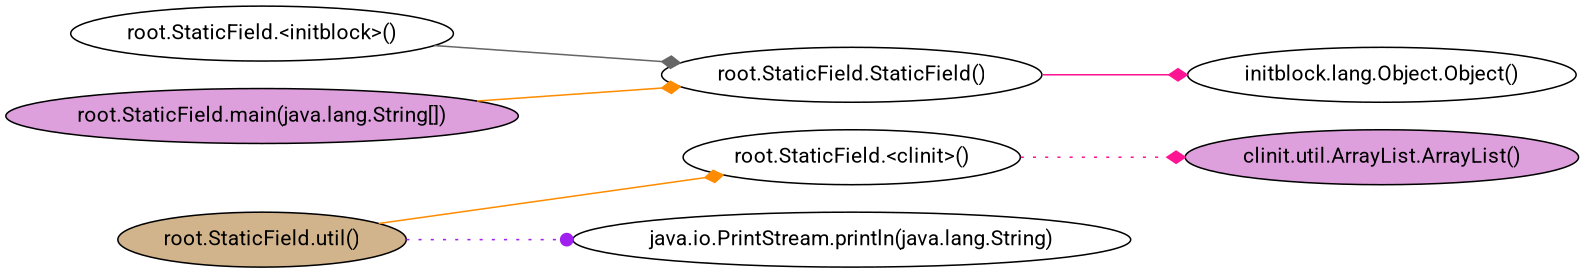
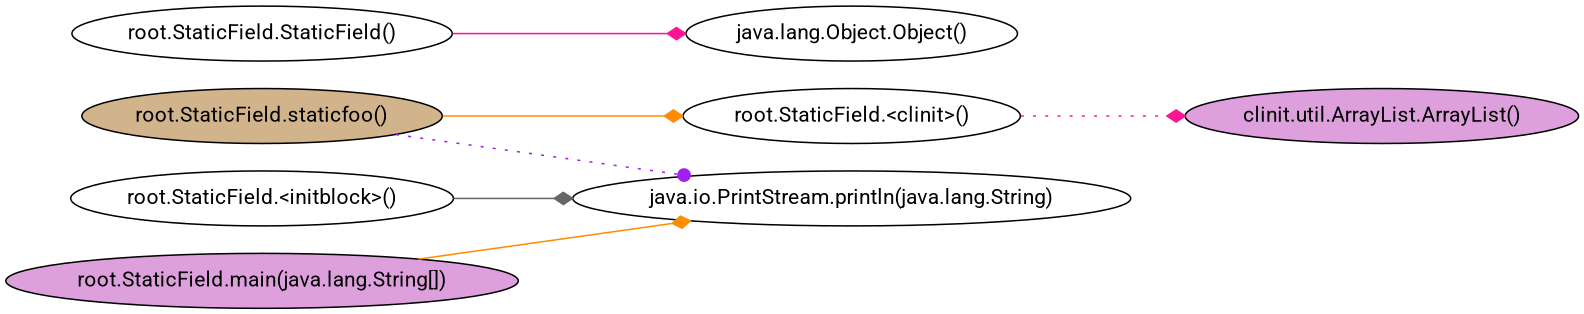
(548, 54) -> (504, 198)
(1382, 75) -> (852, 34)
(569, 95) -> (545, 241)
(262, 240) -> (262, 116)
